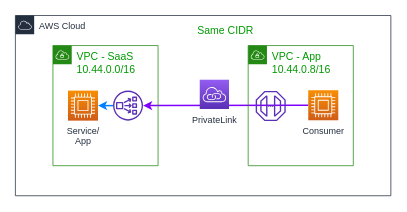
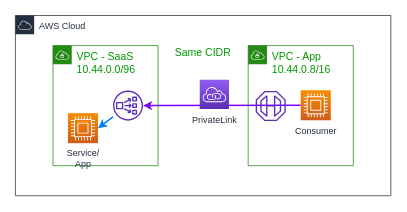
(225, 30) -> (203, 53)
(104, 61) -> (104, 61)
(83, 105) -> (83, 128)
(323, 105) -> (315, 105)
